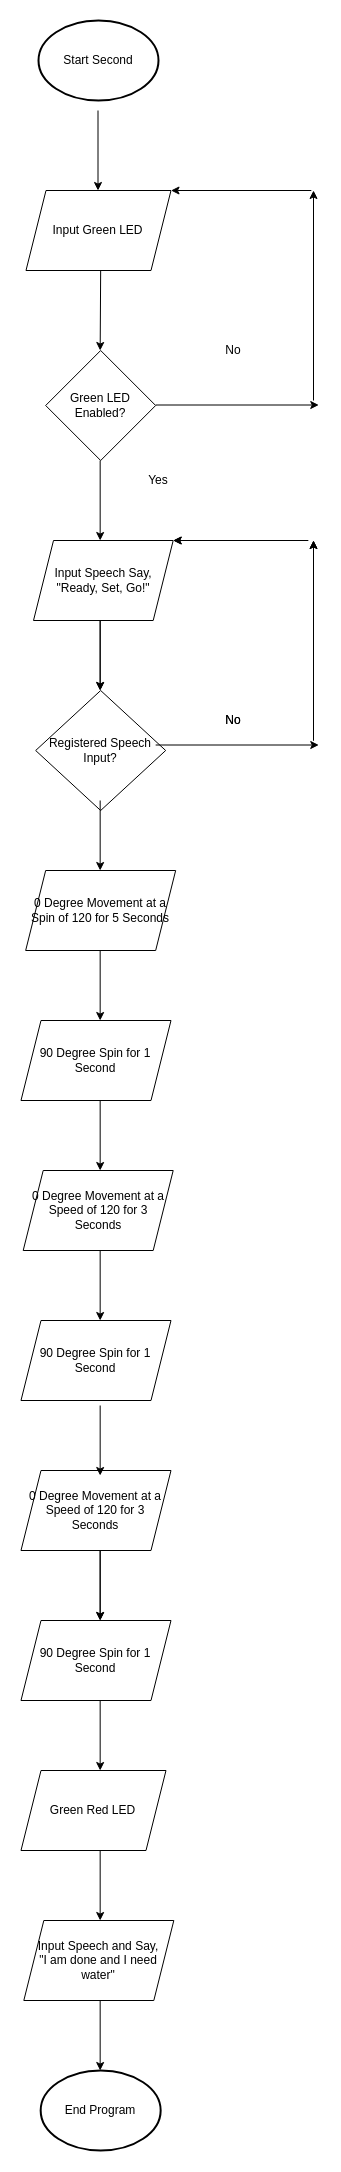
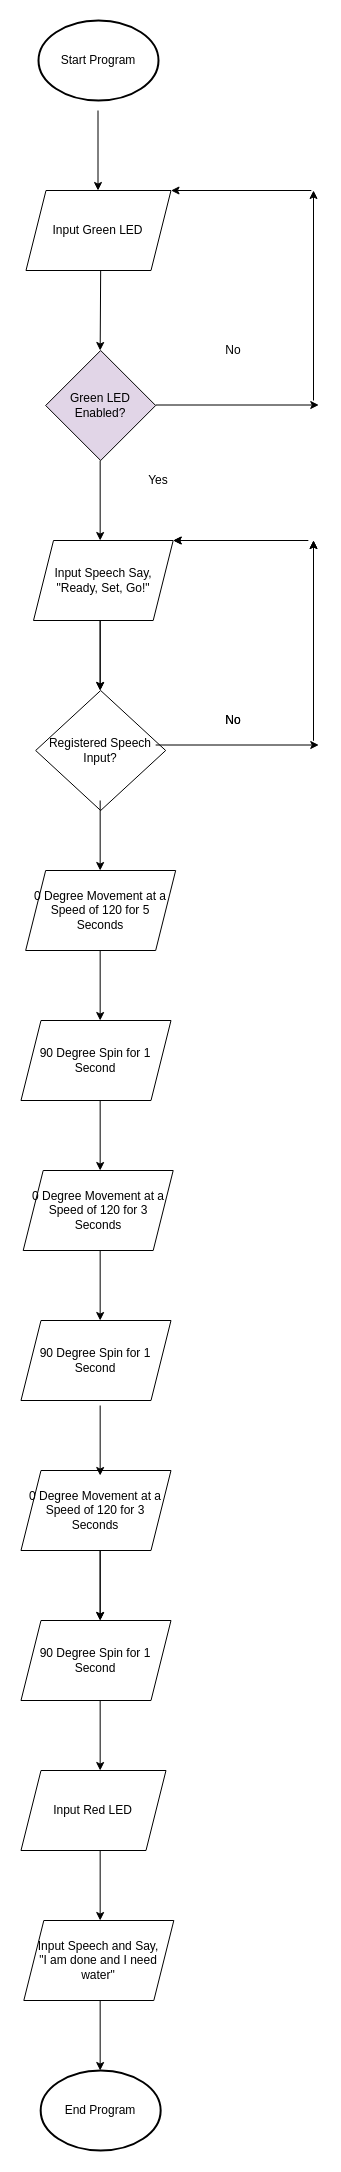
(99, 61) -> (99, 61)
(101, 406) -> (101, 406)
(101, 911) -> (101, 911)
(93, 1811) -> (93, 1811)
